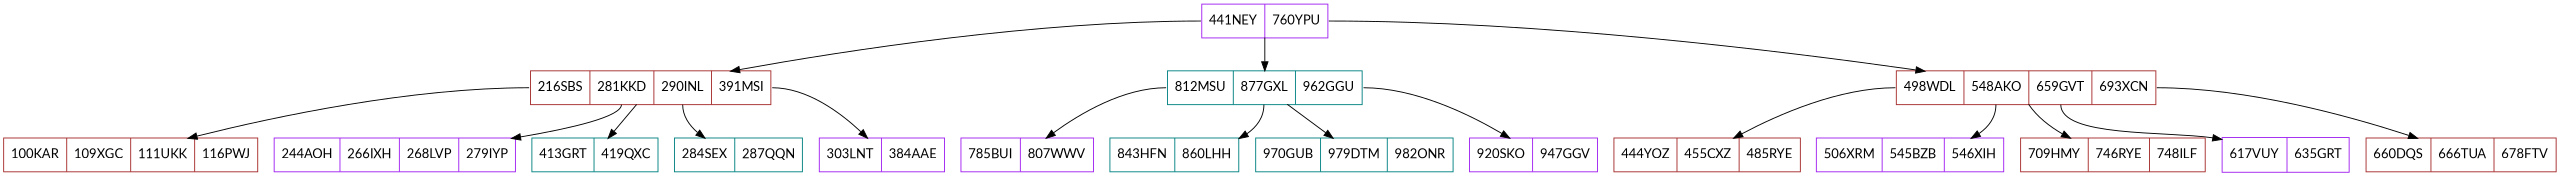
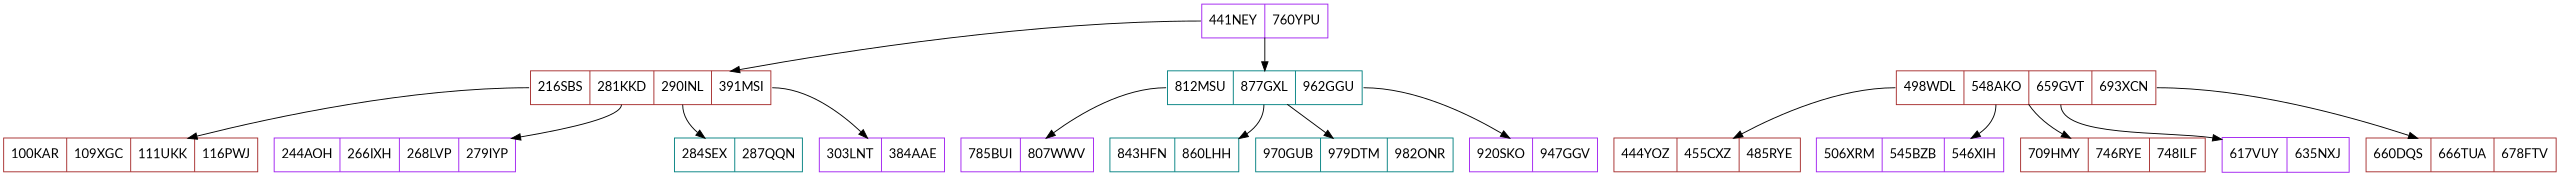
(1623, 36) -> none
(2318, 154) -> (2318, 154)
(595, 155) -> none
